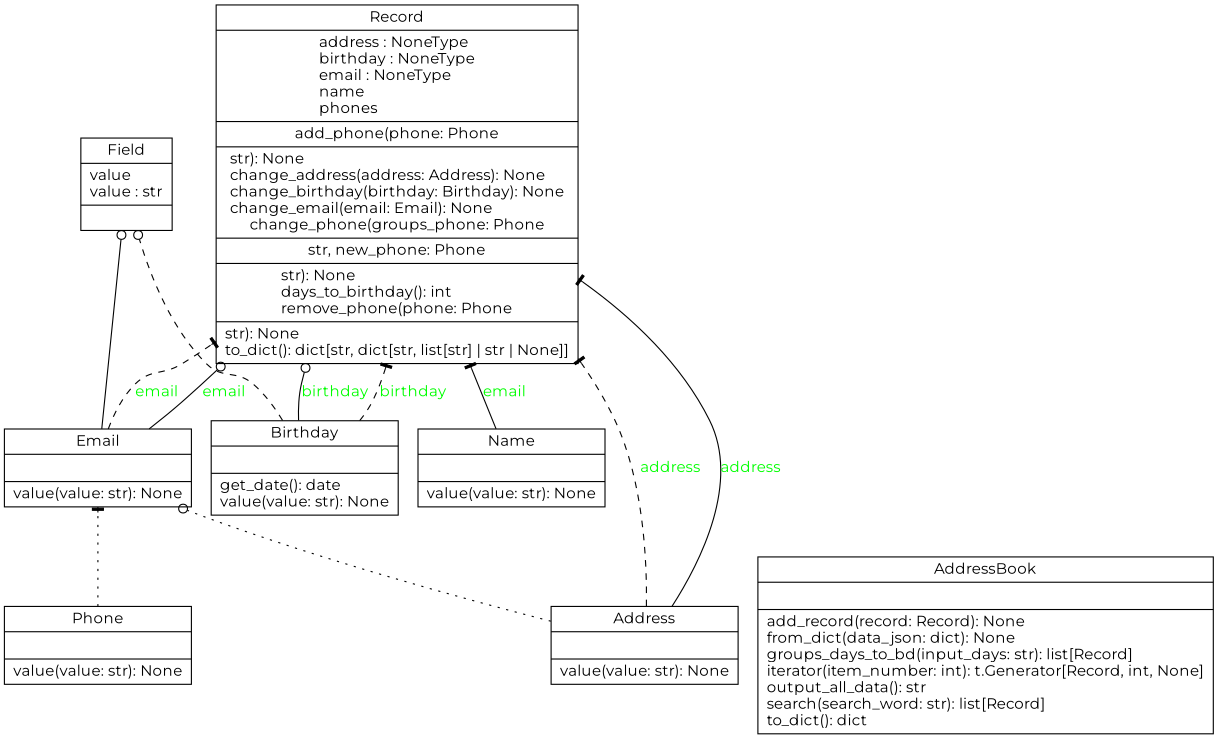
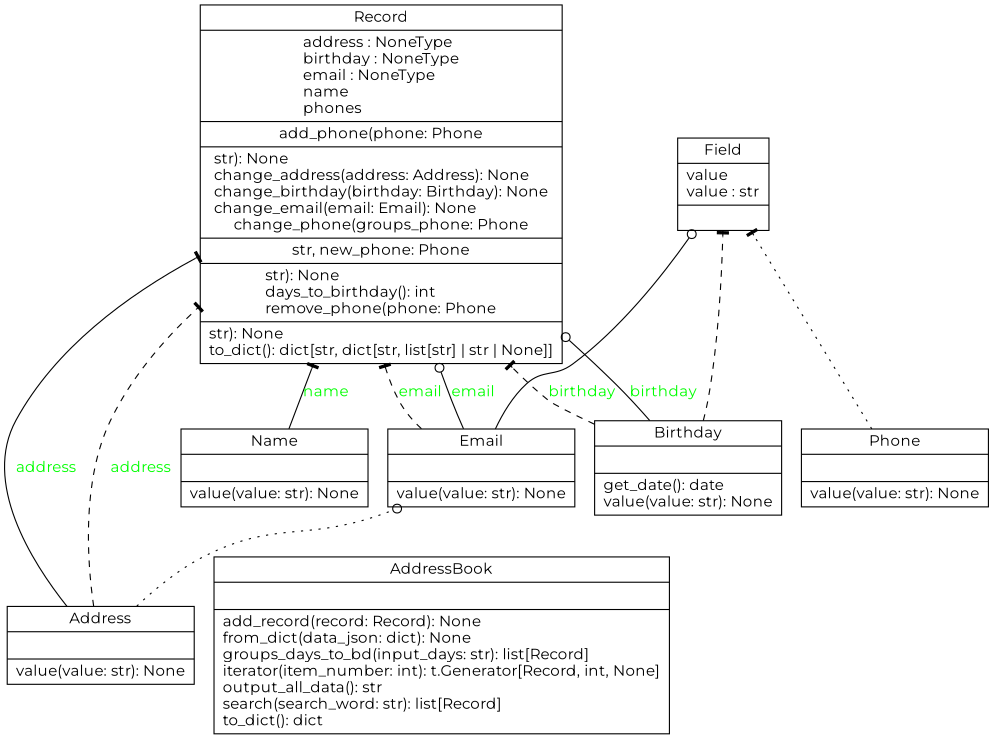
(192, 347) -> (717, 329)
(505, 392) -> (326, 392)
(98, 559) -> (813, 332)
